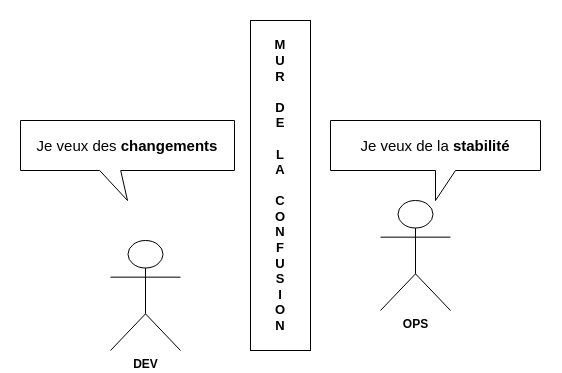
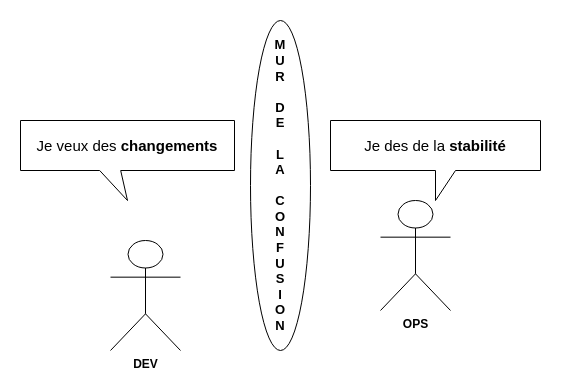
(436, 146) -> (436, 146)
(281, 186) -> (281, 186)
